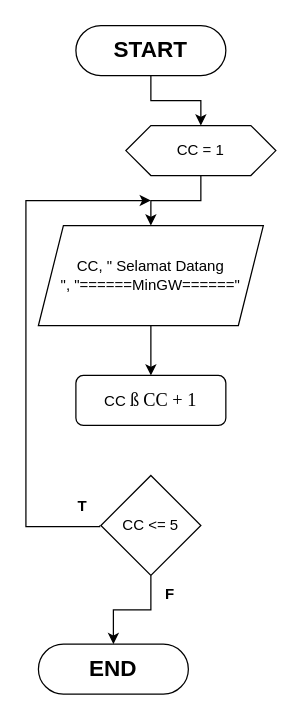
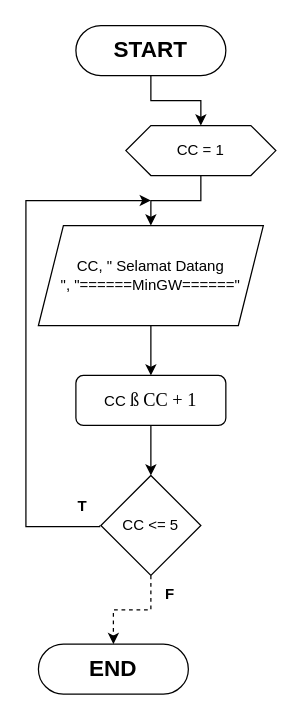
none -> (151, 447)
(135, 610) -> (135, 610)
